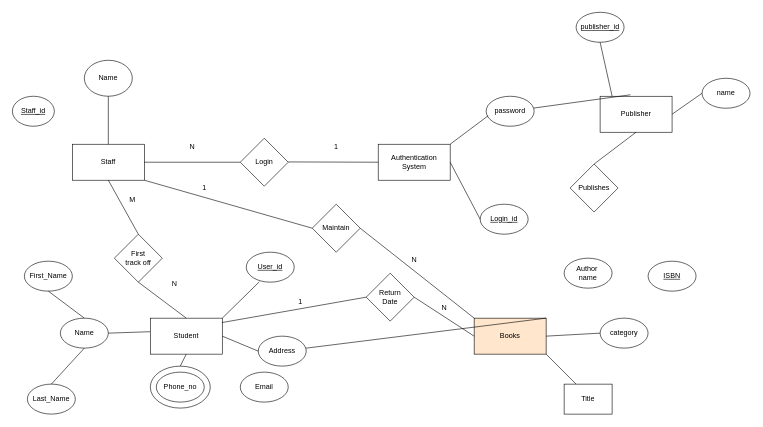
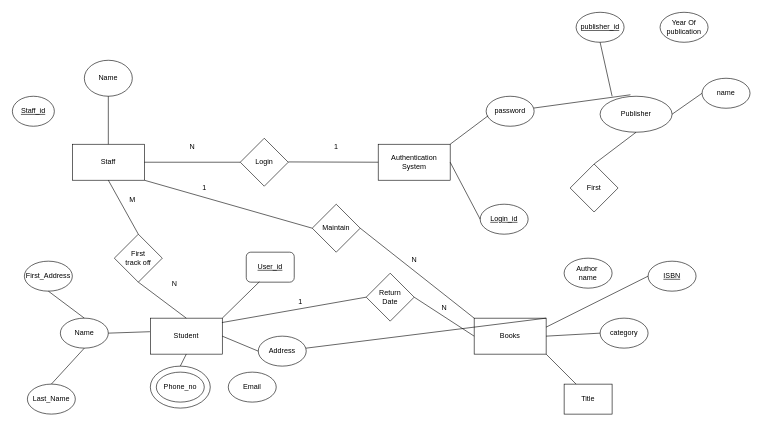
none -> (684, 27)
(636, 114) -> (636, 114)
(594, 188) -> (594, 188)
(270, 267) -> (270, 267)
(48, 276) -> (48, 276)
none -> (597, 302)
(510, 336) -> (510, 336)
(264, 387) -> (252, 387)
